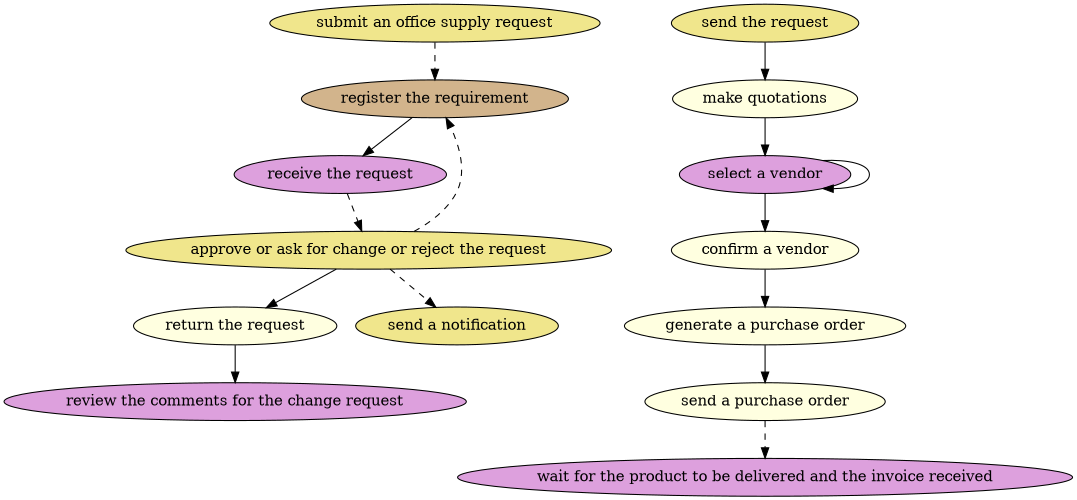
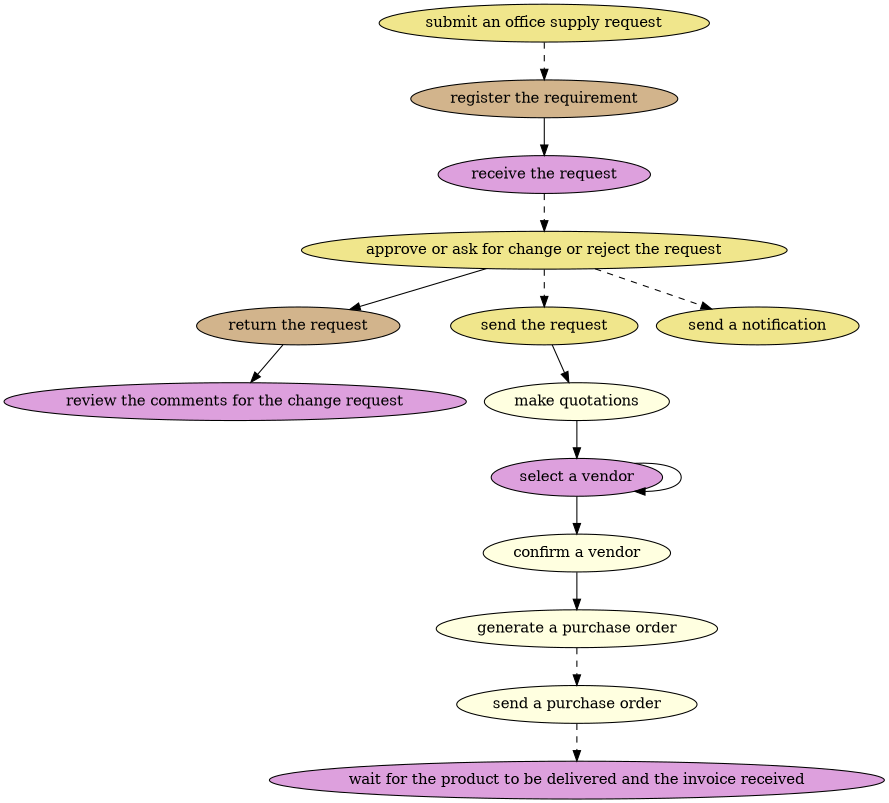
(458, 188) -> (544, 283)
(235, 326) -> (298, 326)
(765, 359) -> (577, 661)
